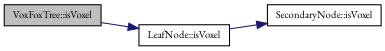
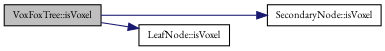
(243, 27) -> (179, 15)
